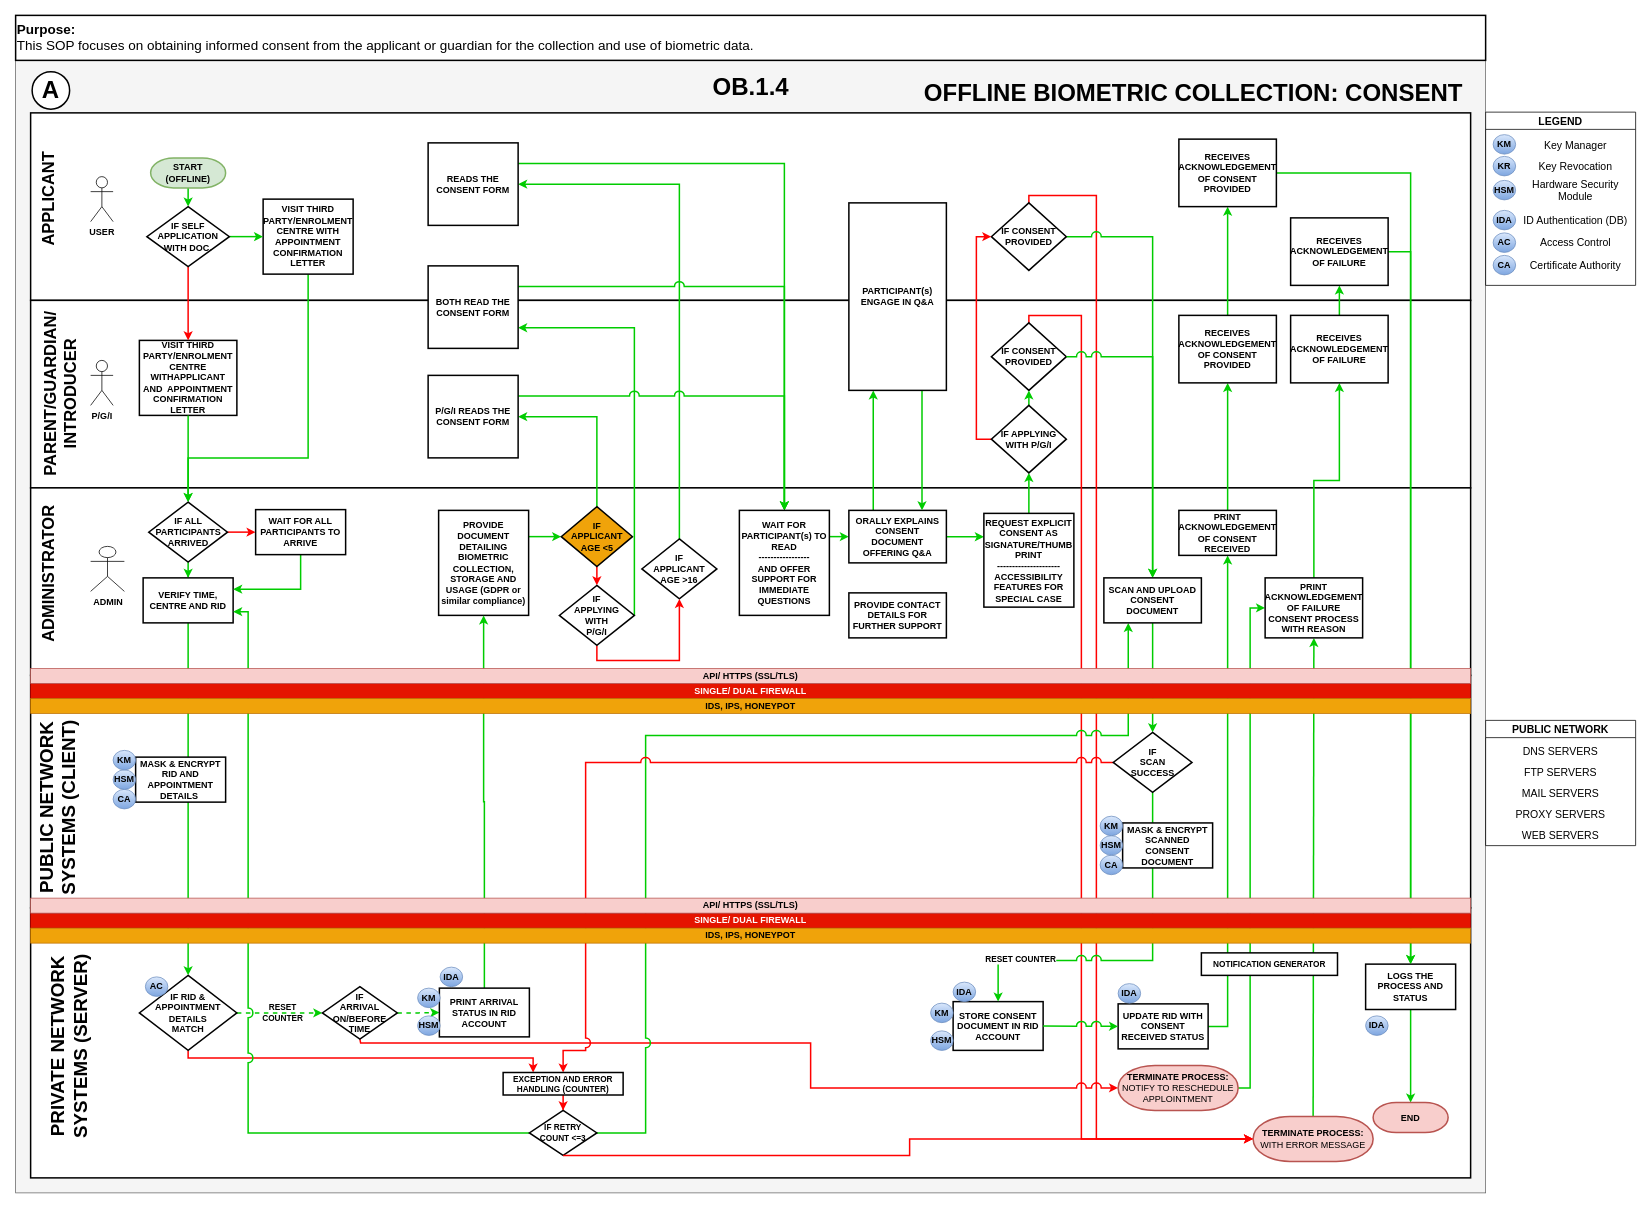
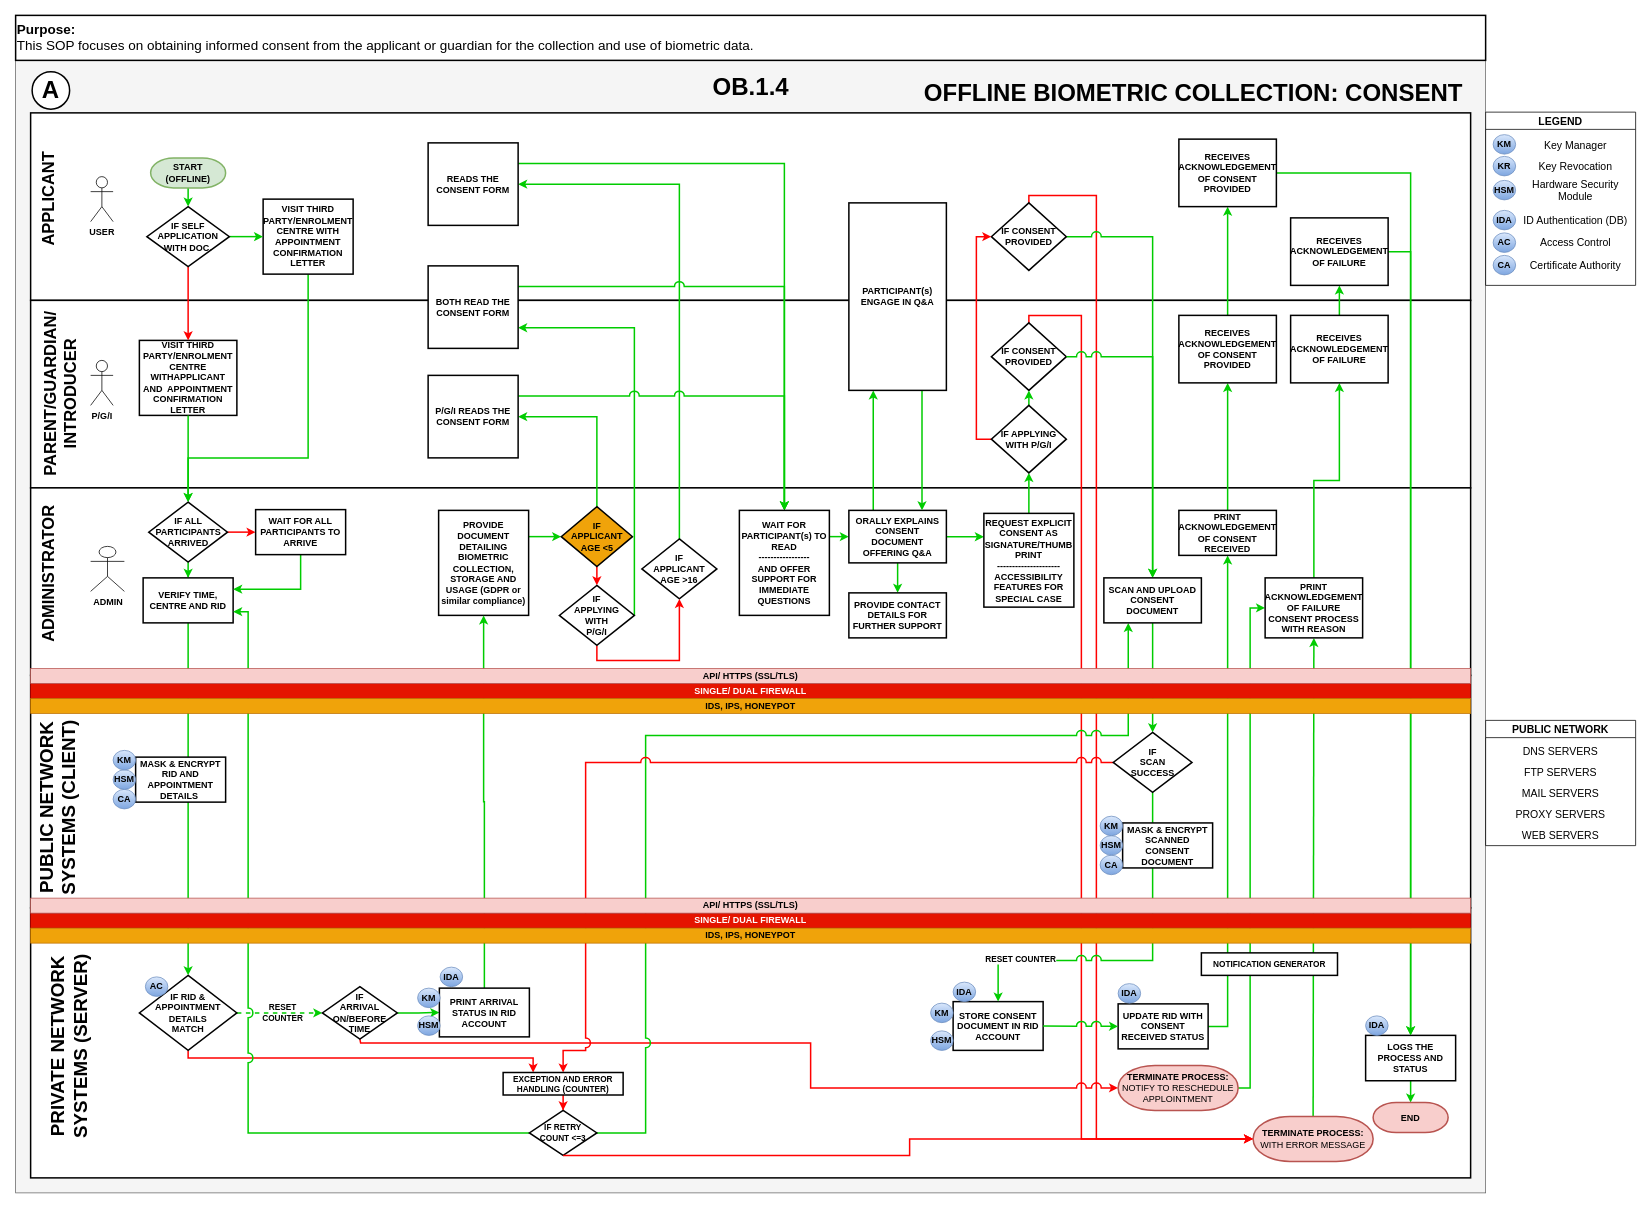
none -> (897, 574)
(1410, 987) -> (1410, 1058)
(416, 1013) -> (416, 1013)
